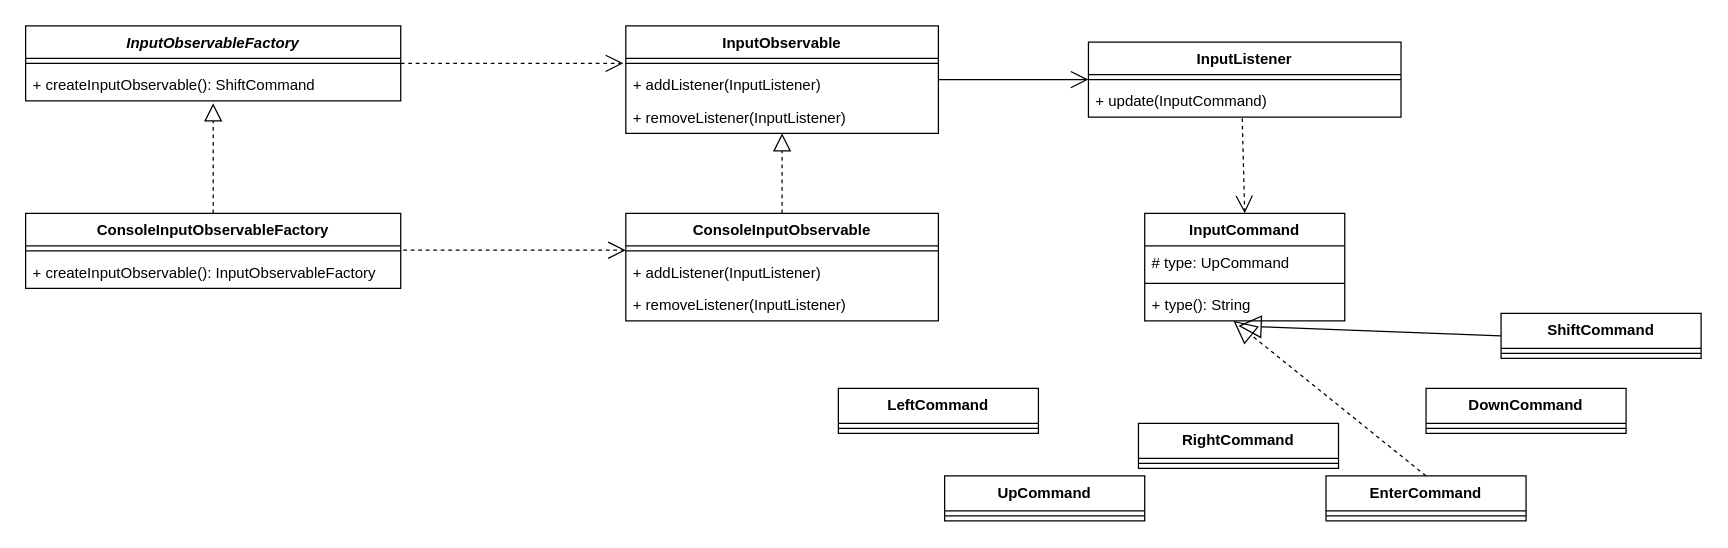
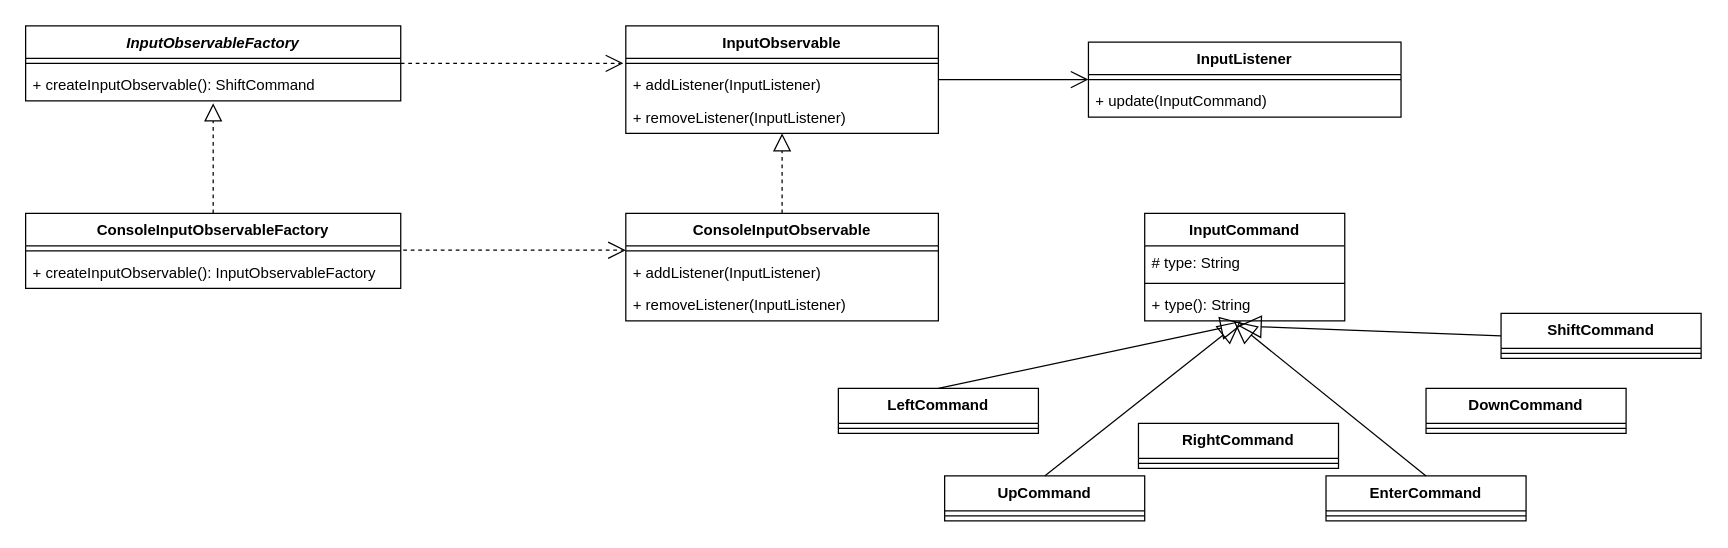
(1243, 164) -> none
(1217, 263) -> (1202, 263)
none -> (1079, 358)
none -> (1133, 405)
(1337, 405) -> (1337, 405)
